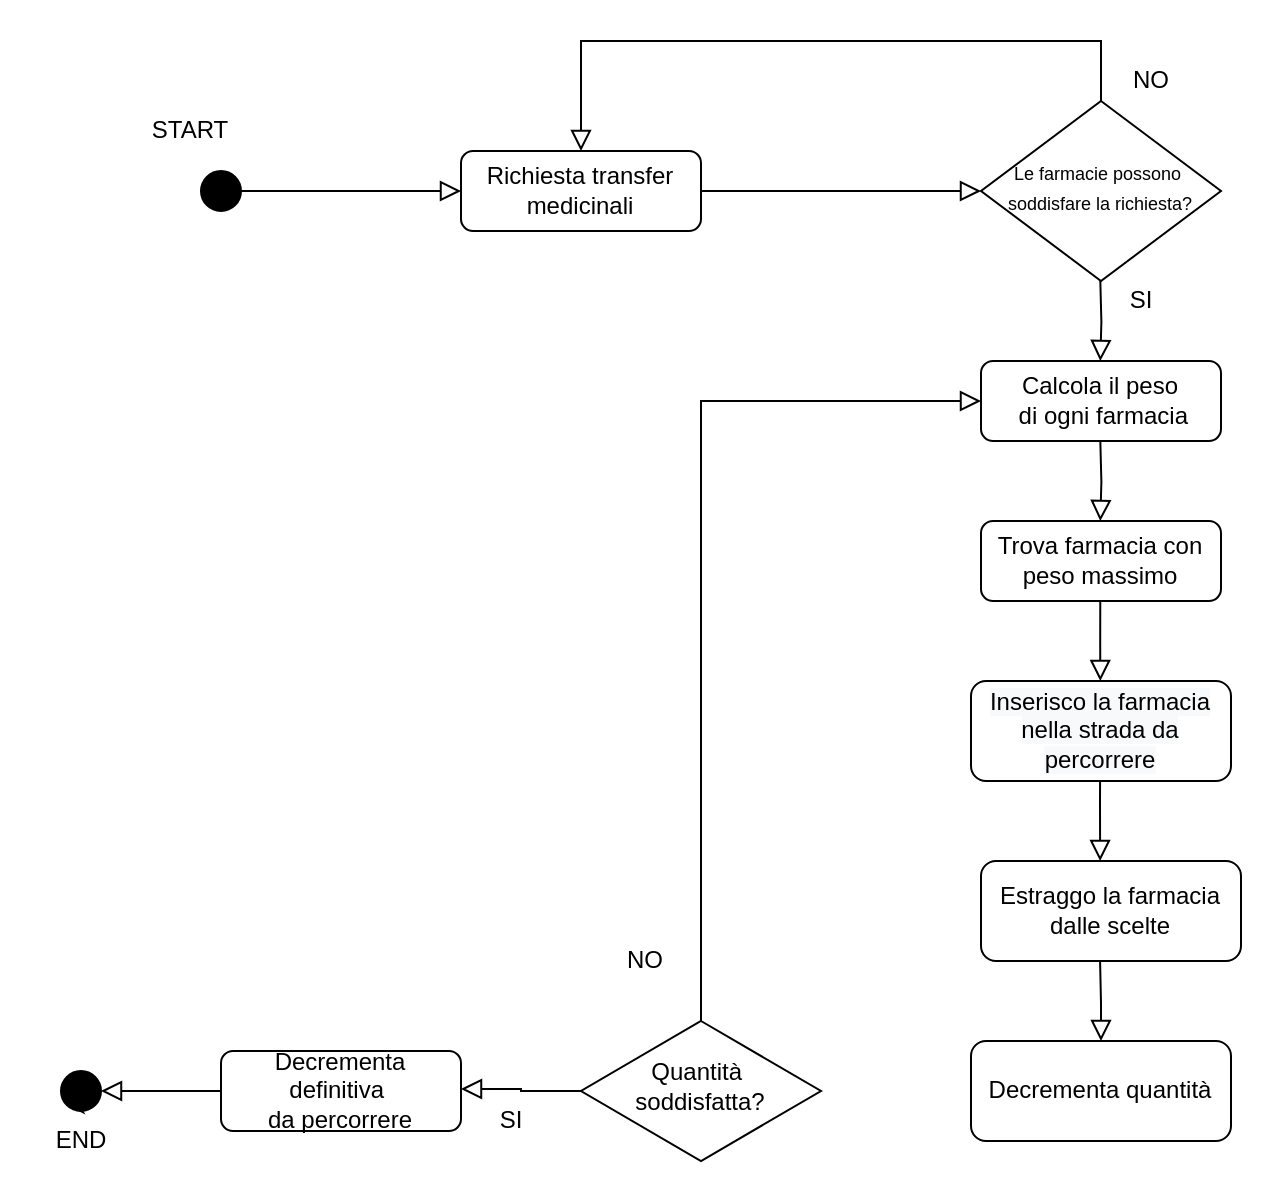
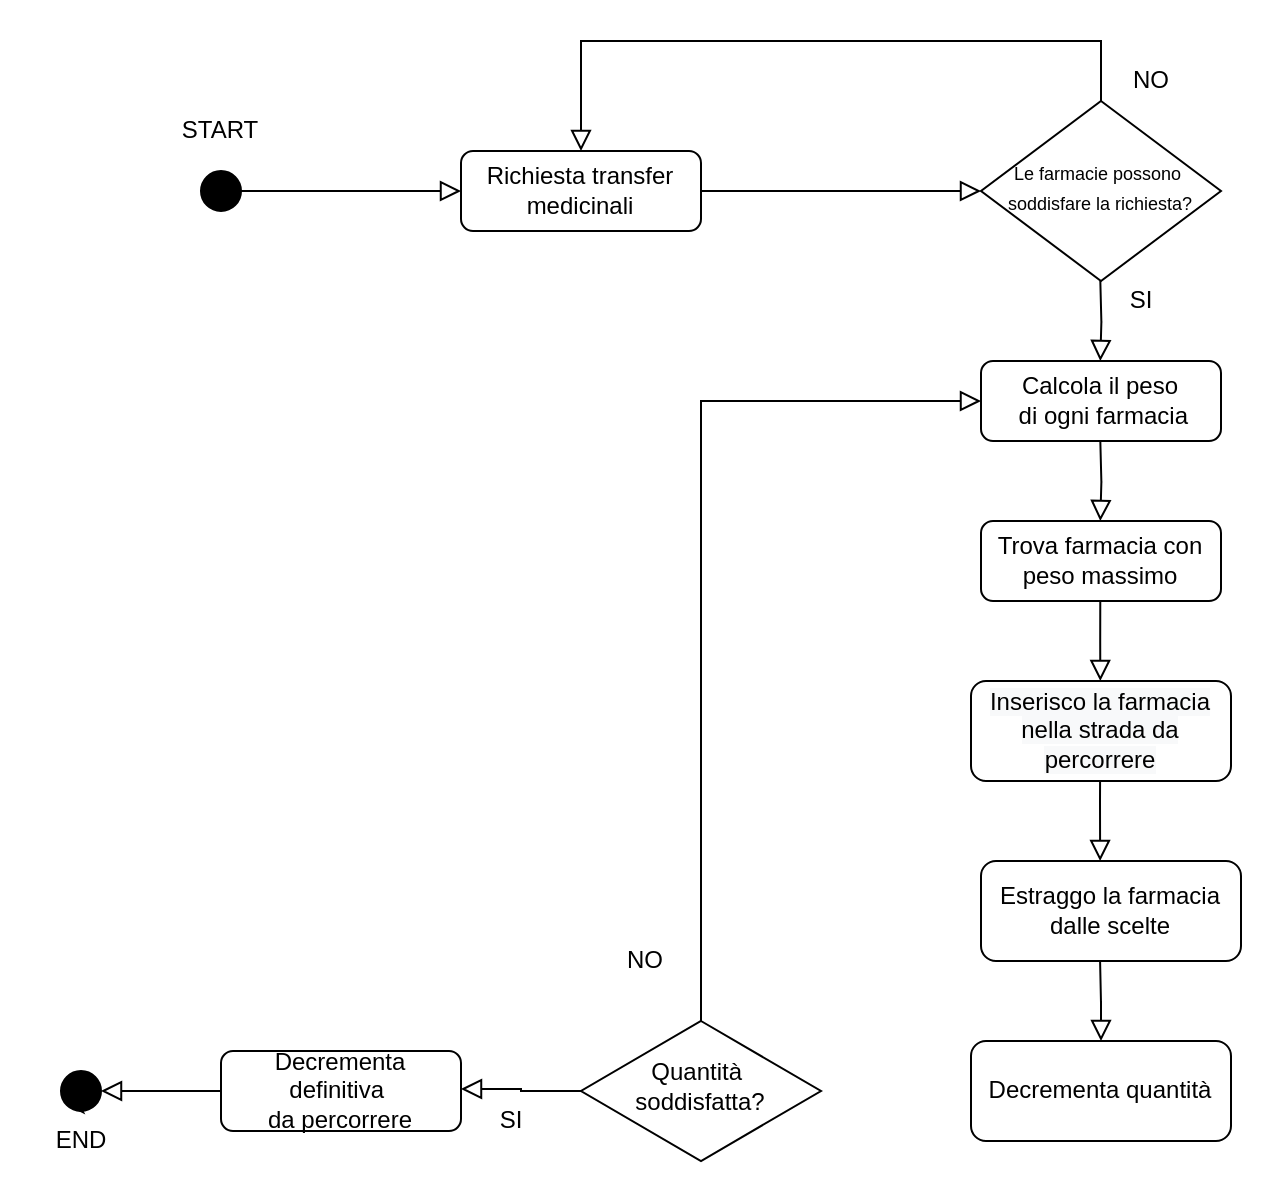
(191, 131) -> (221, 131)
